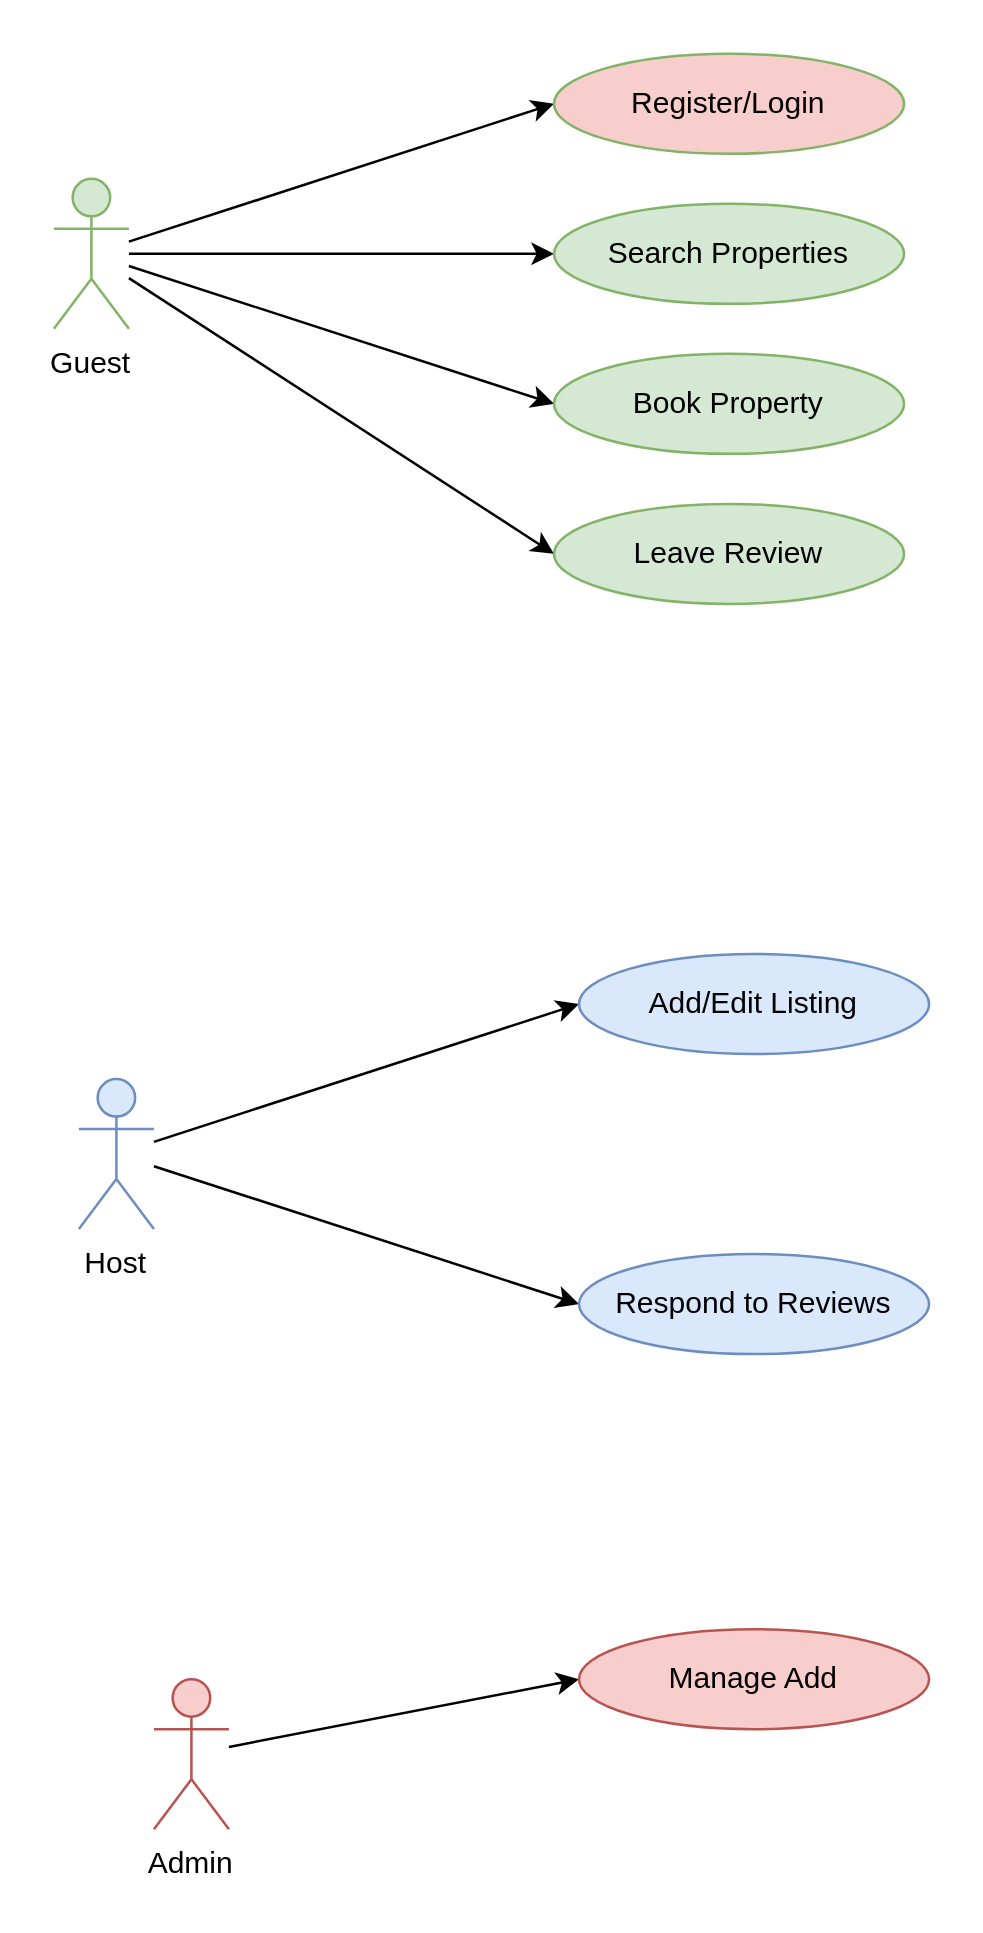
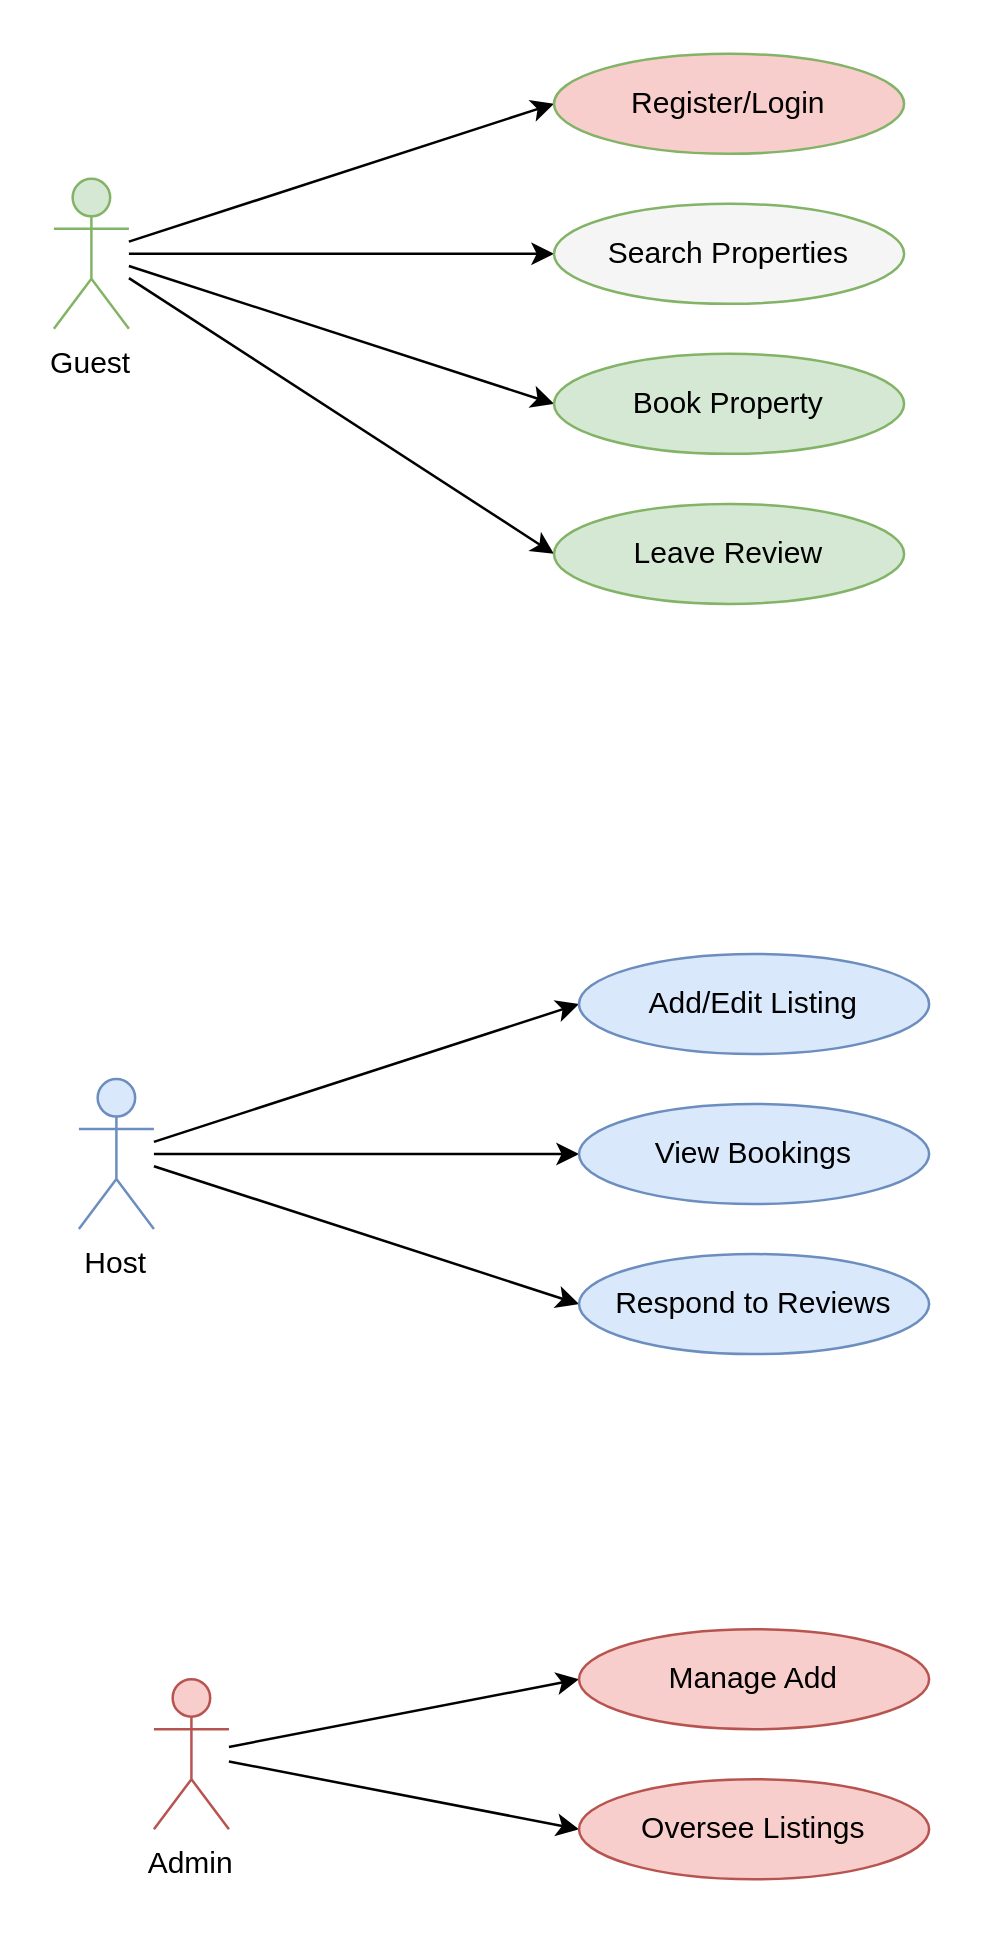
(729, 254) -> (729, 254)
none -> (358, 1154)
none -> (754, 1154)
none -> (396, 1793)
none -> (754, 1829)
